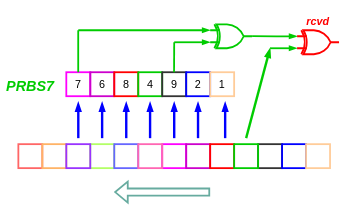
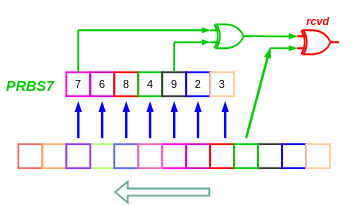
(222, 84) -> (222, 84)
